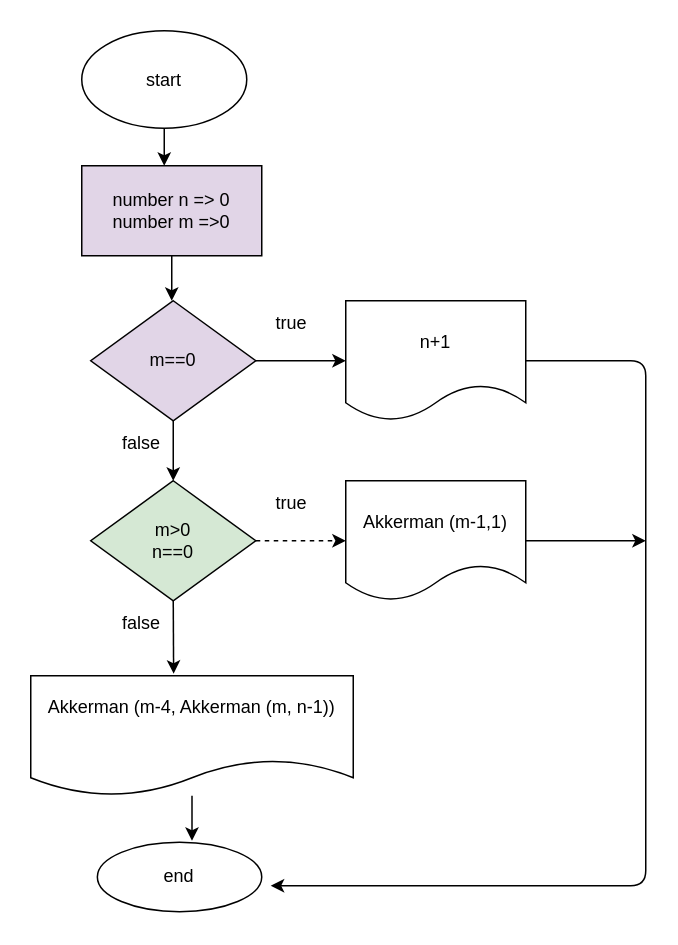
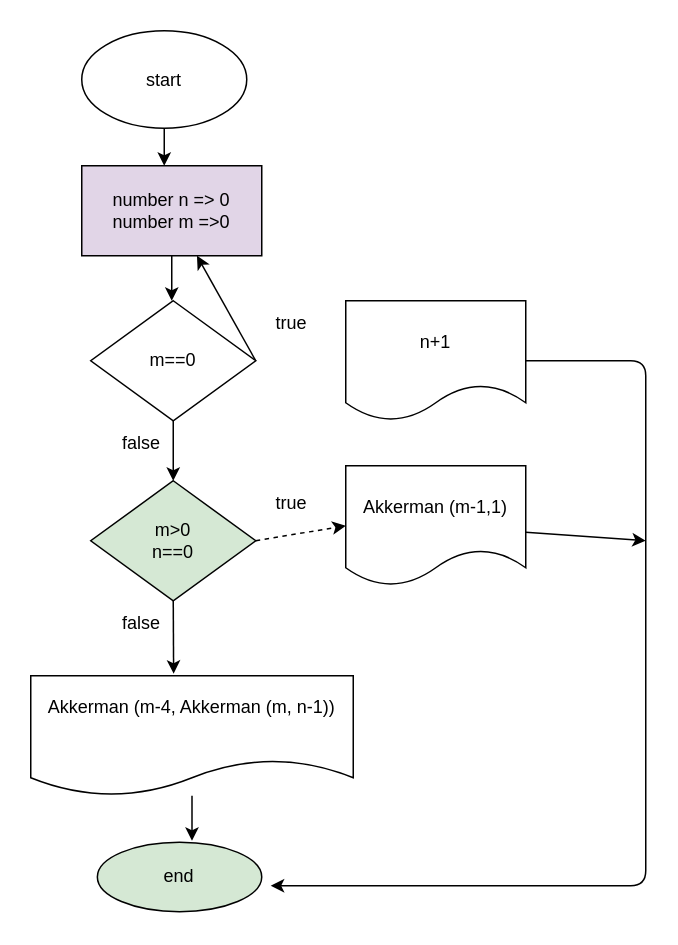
(173, 361) -> (173, 361)
(296, 361) -> (229, 312)
(436, 541) -> (436, 526)
(180, 877) -> (180, 877)
